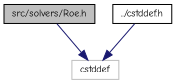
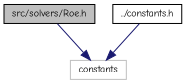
(142, 14) -> (147, 14)
(95, 70) -> (98, 70)
